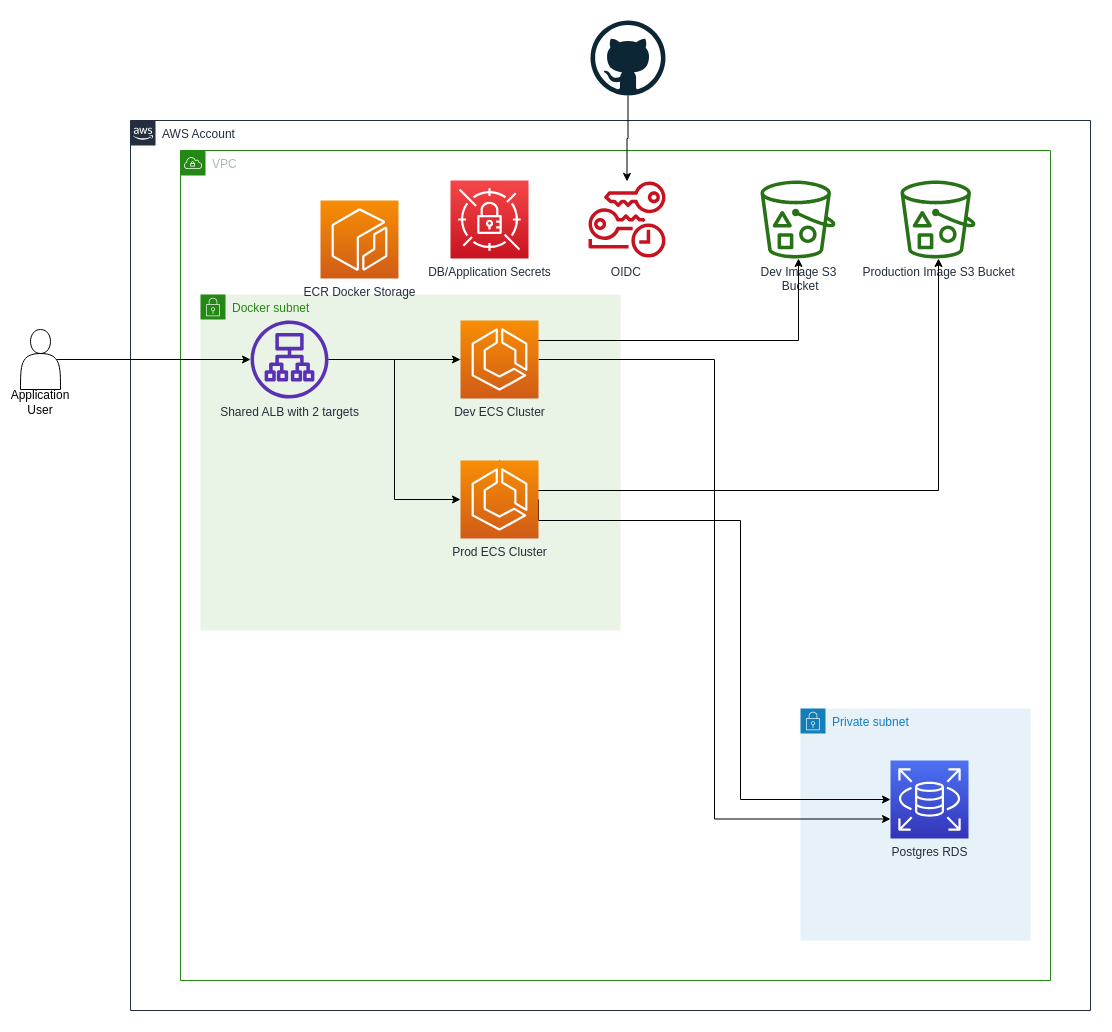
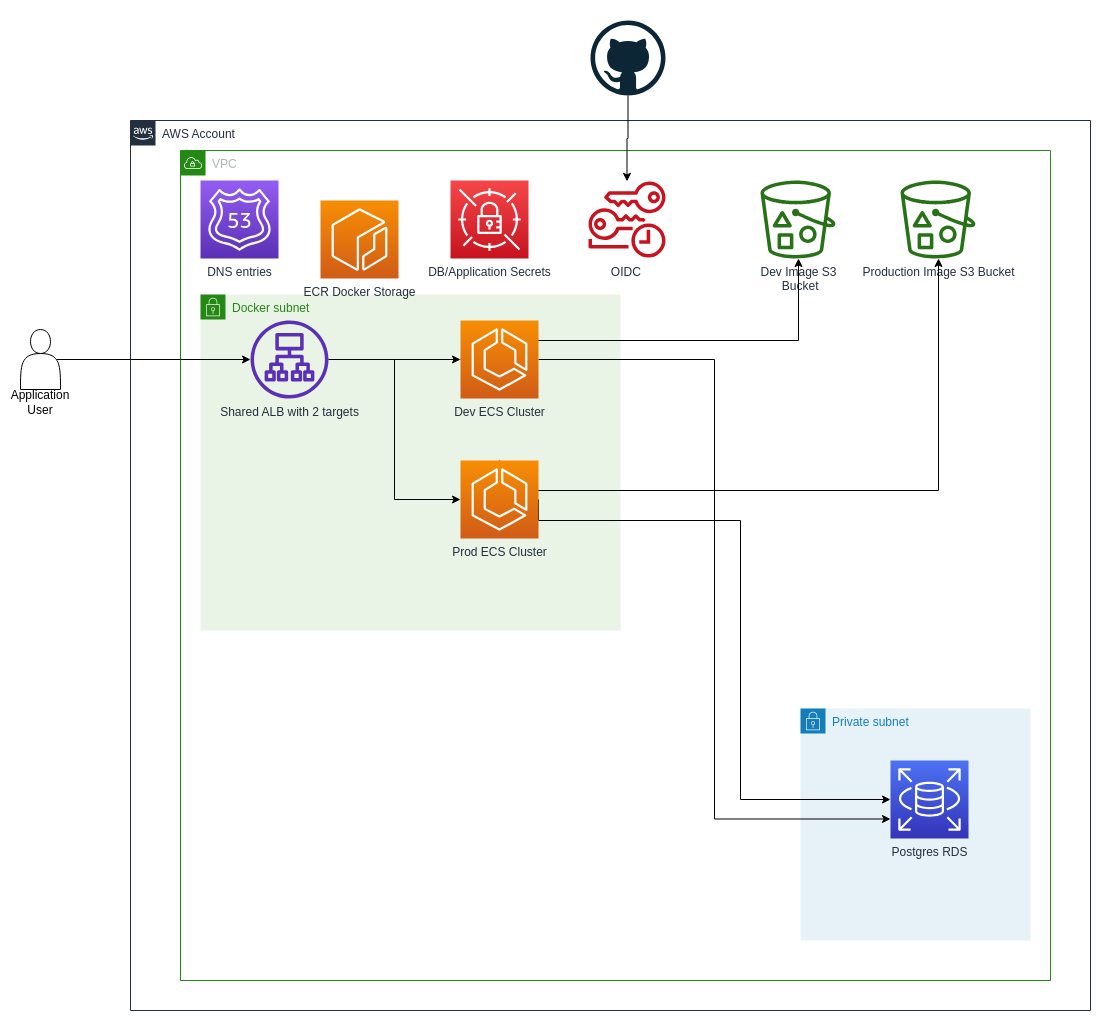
none -> (240, 220)
